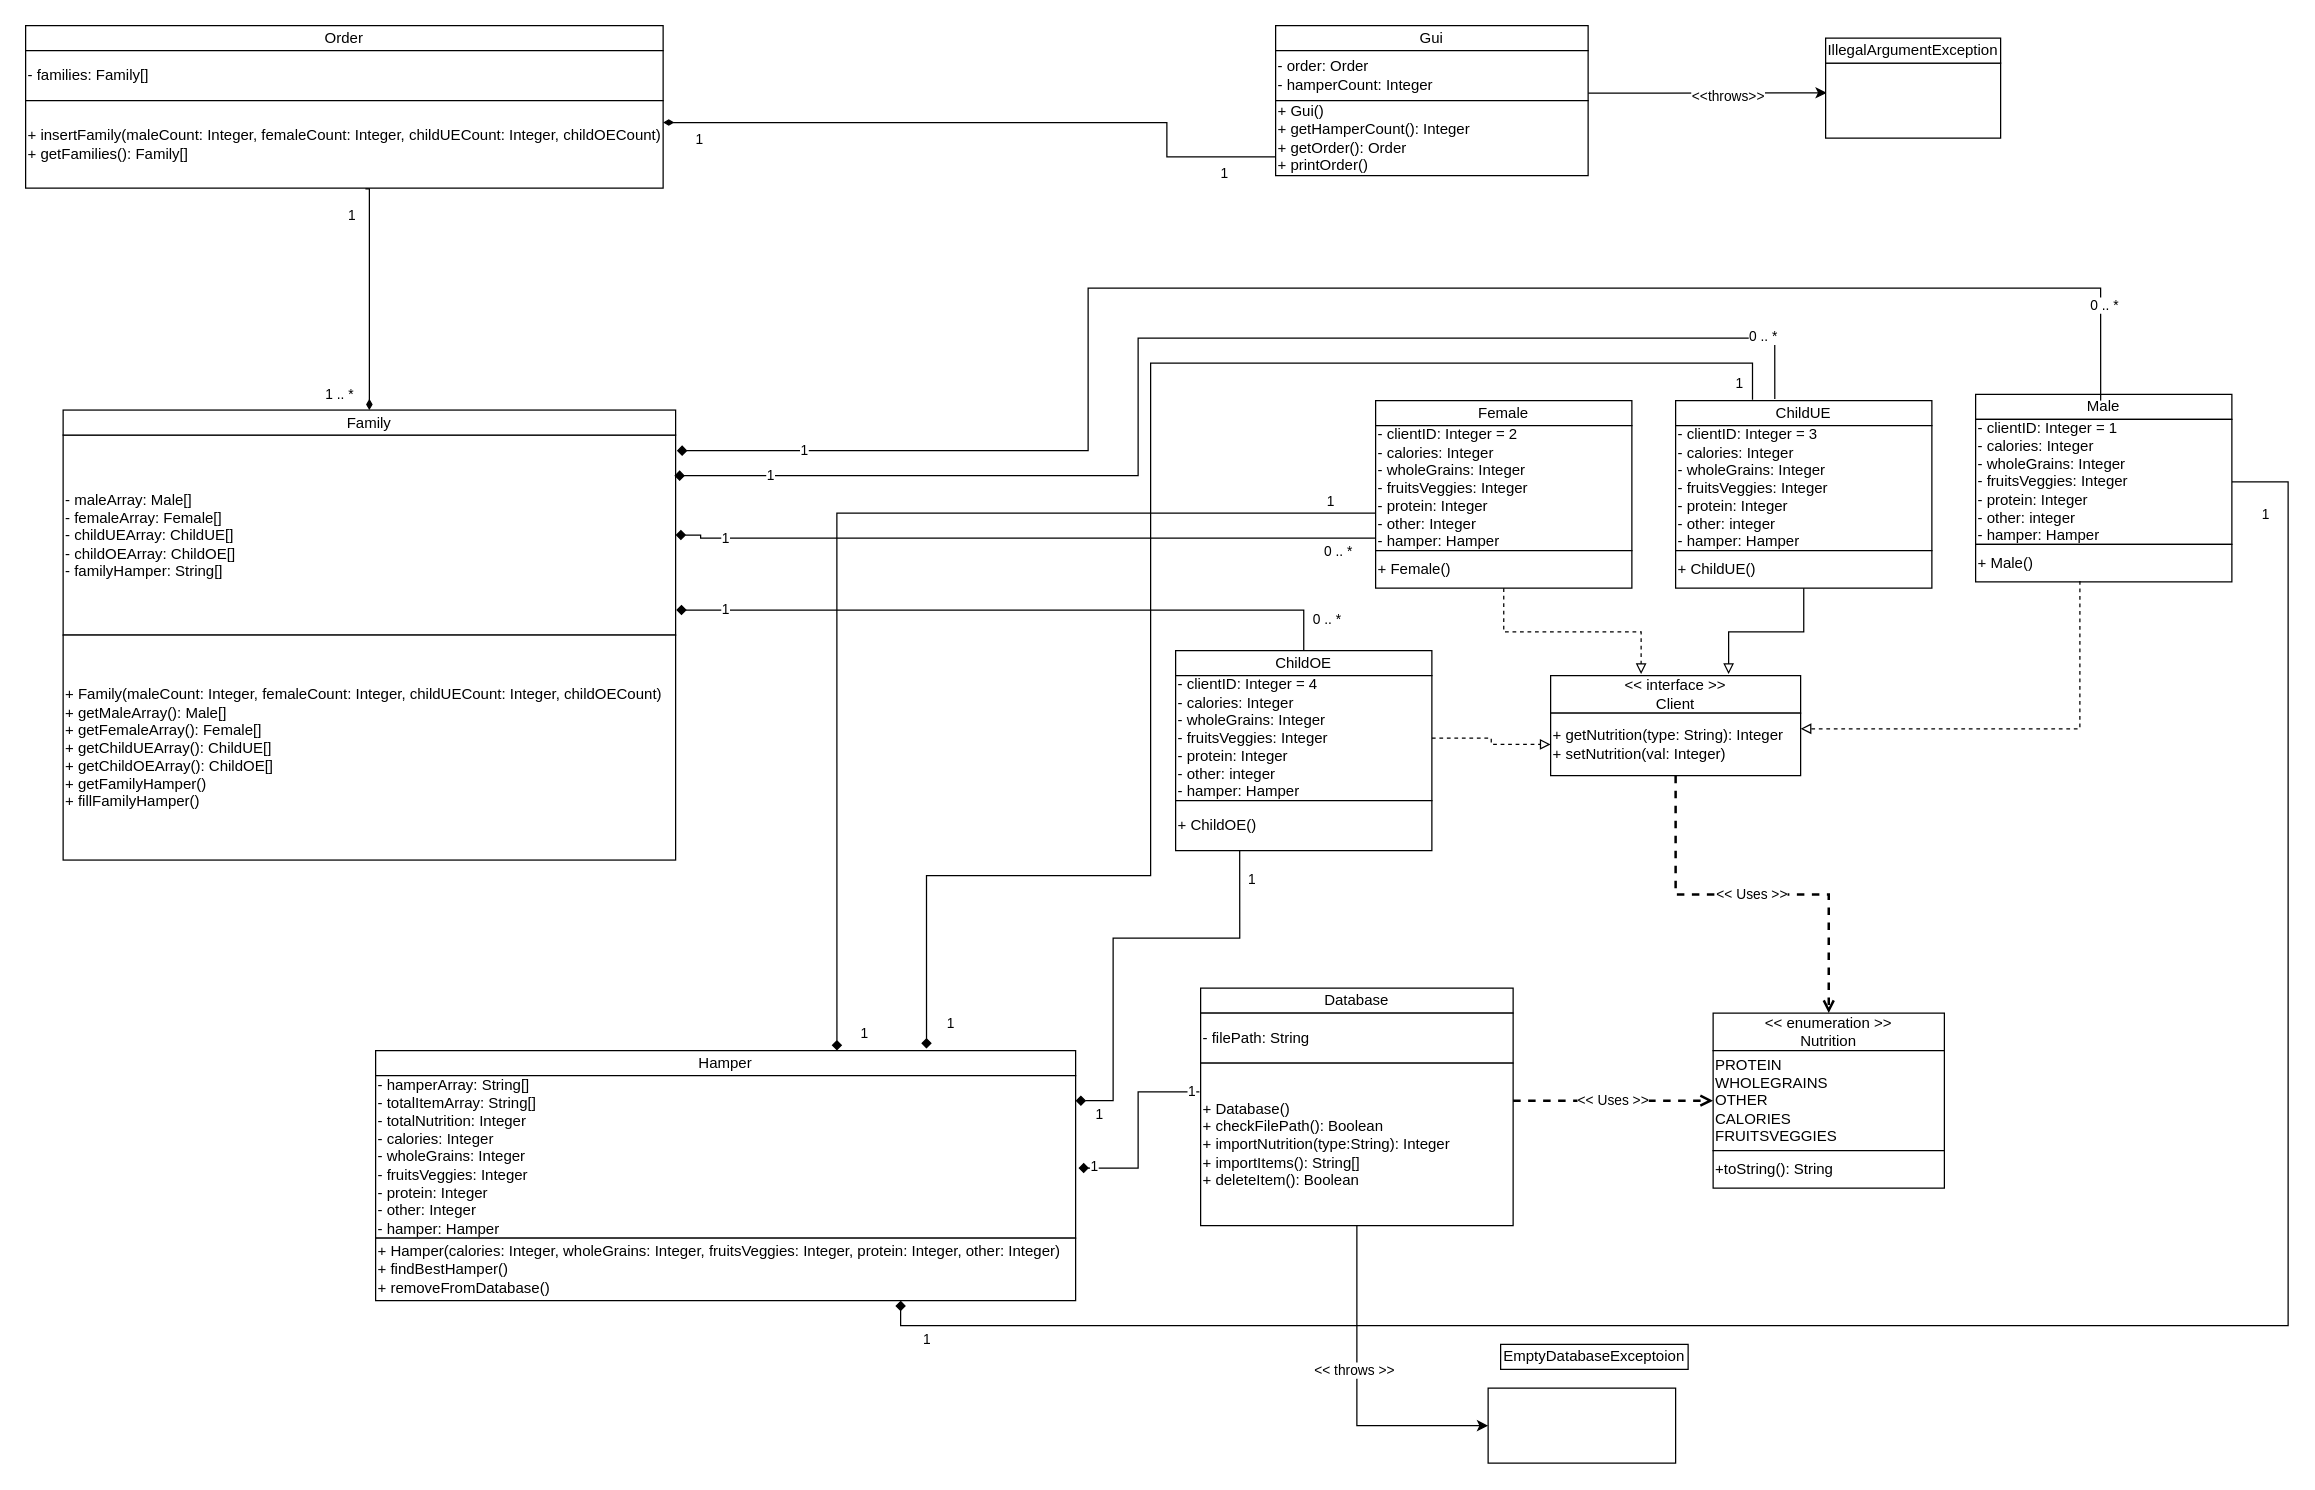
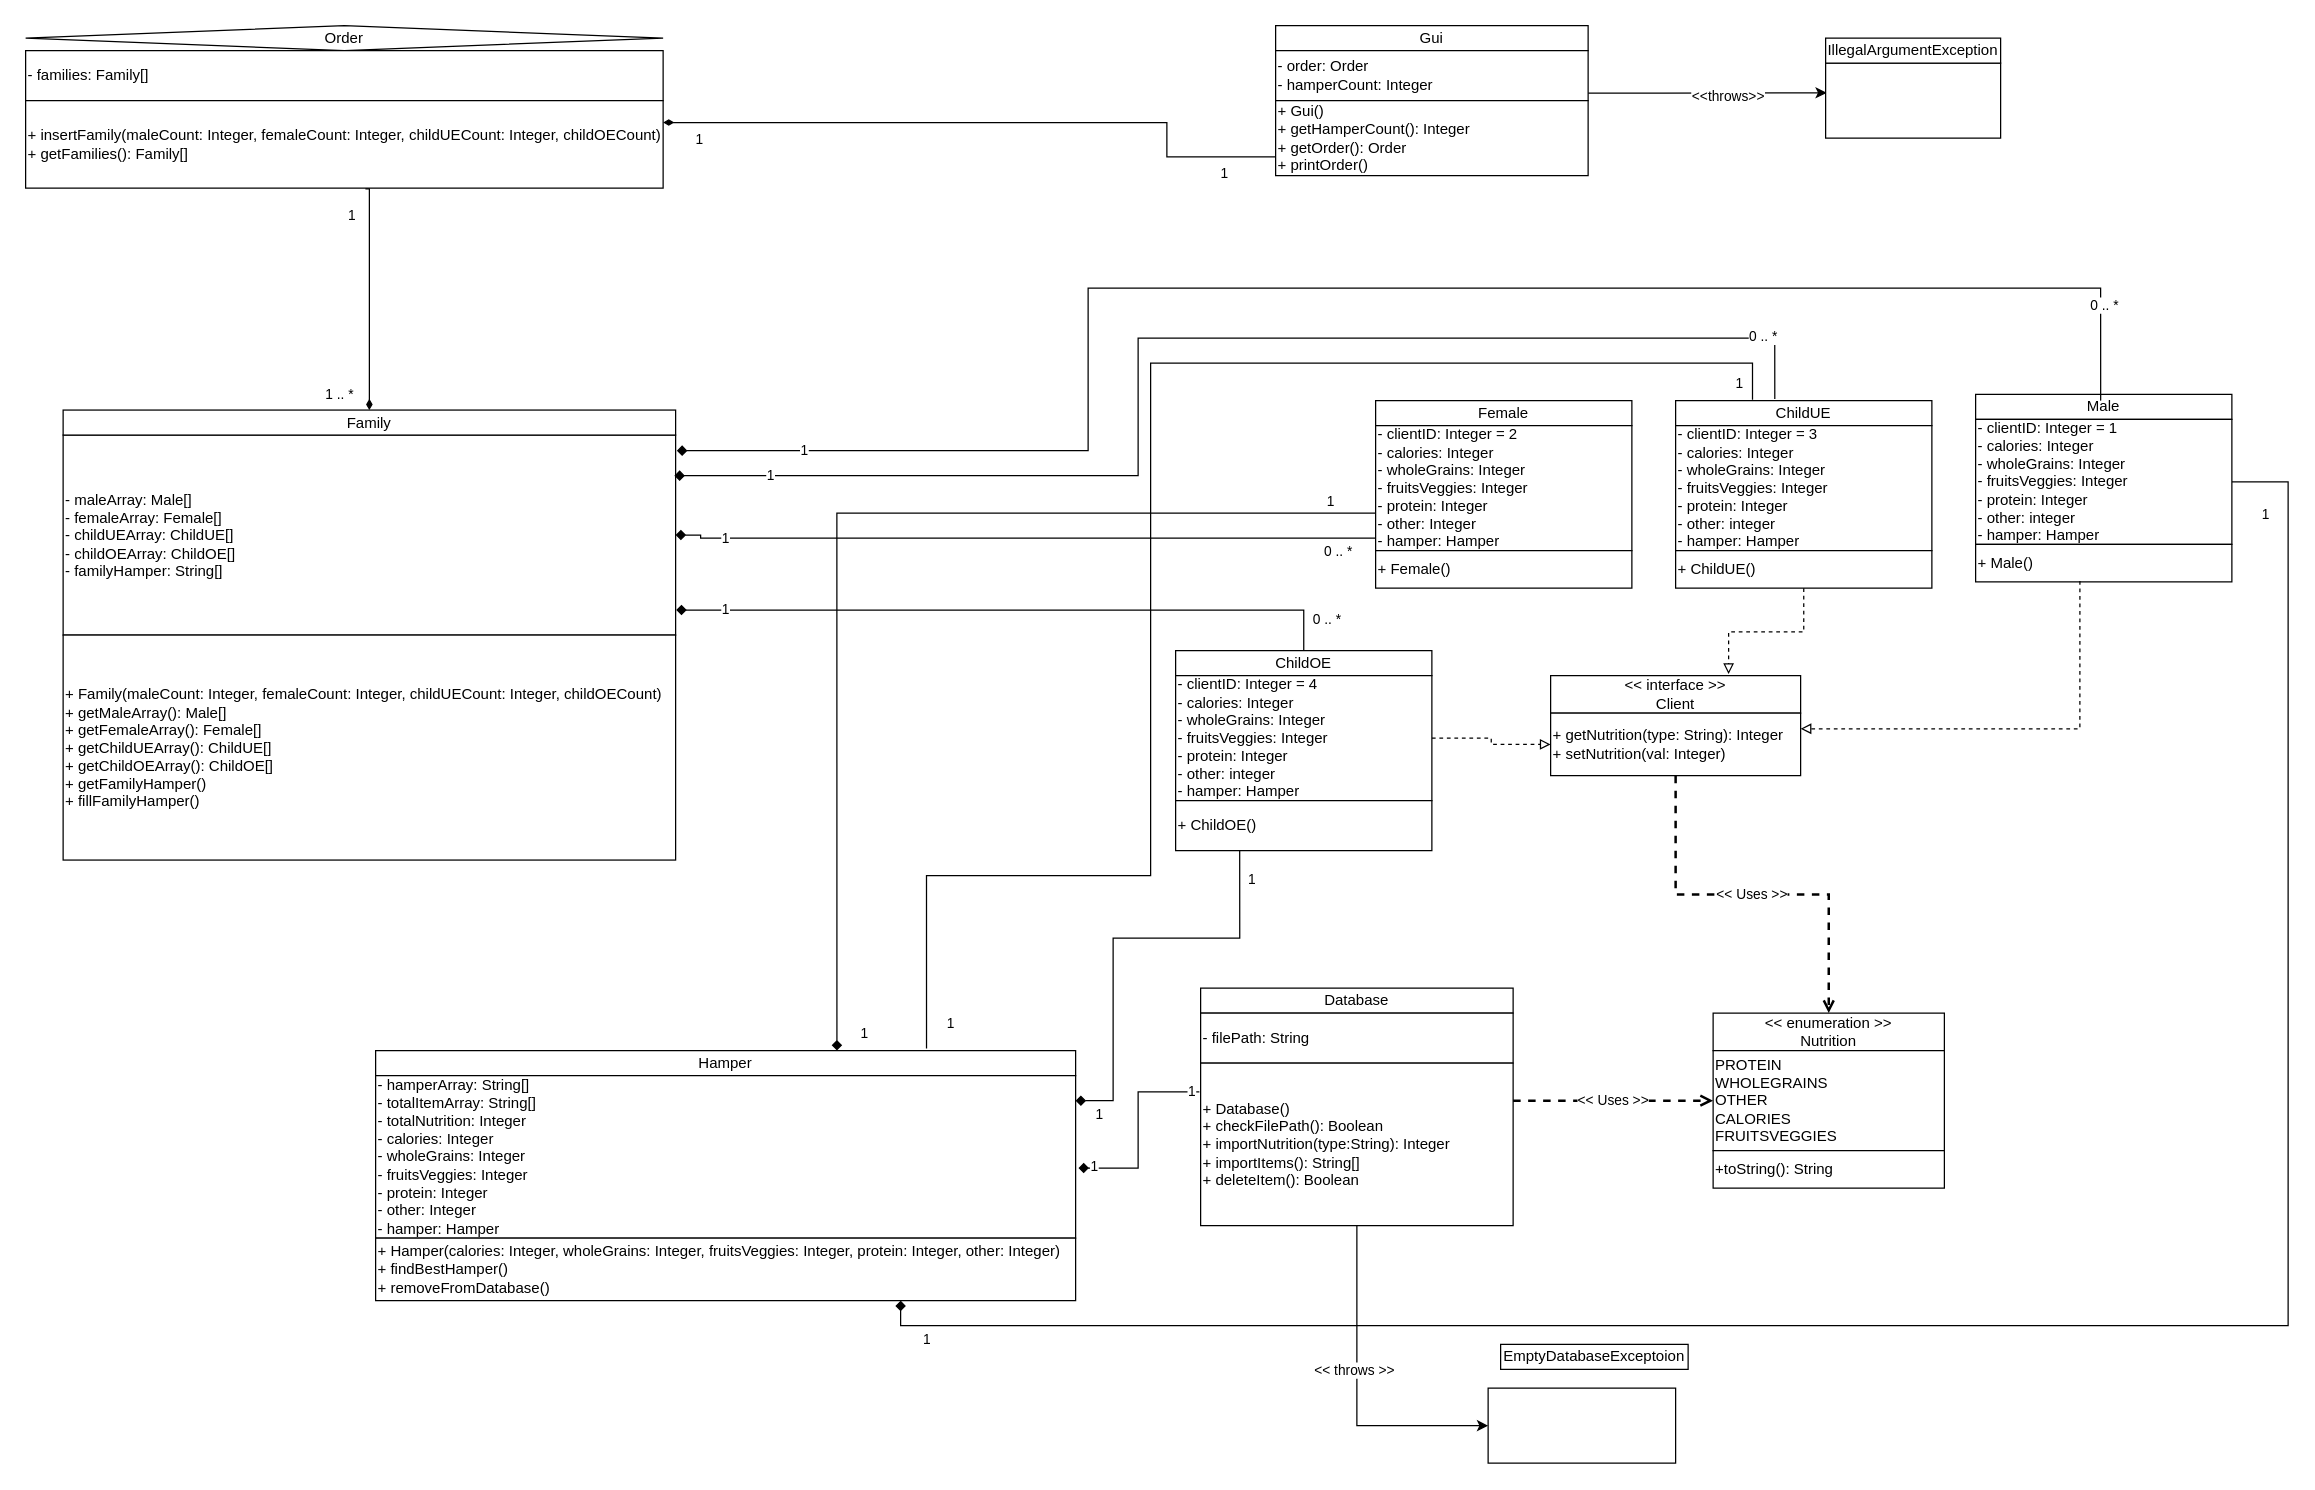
(344, 38) -> (344, 38)
(1567, 632) -> none
(1771, 632) -> (1771, 632)
(927, 1038) -> (927, 1043)
